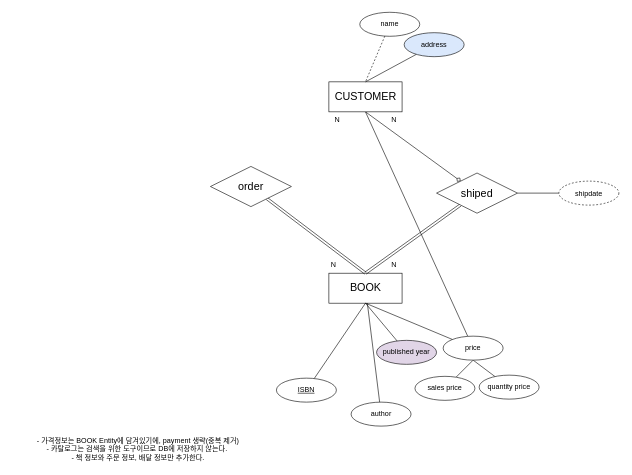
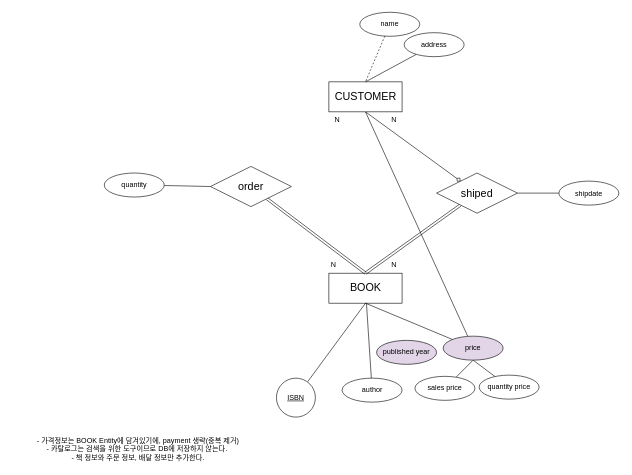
(434, 45) -> (434, 45)
none -> (134, 185)
none -> (187, 186)
(589, 193) -> (589, 193)
(382, 323) -> none
(473, 348) -> (473, 348)
(306, 390) -> (296, 398)
(381, 414) -> (372, 390)
